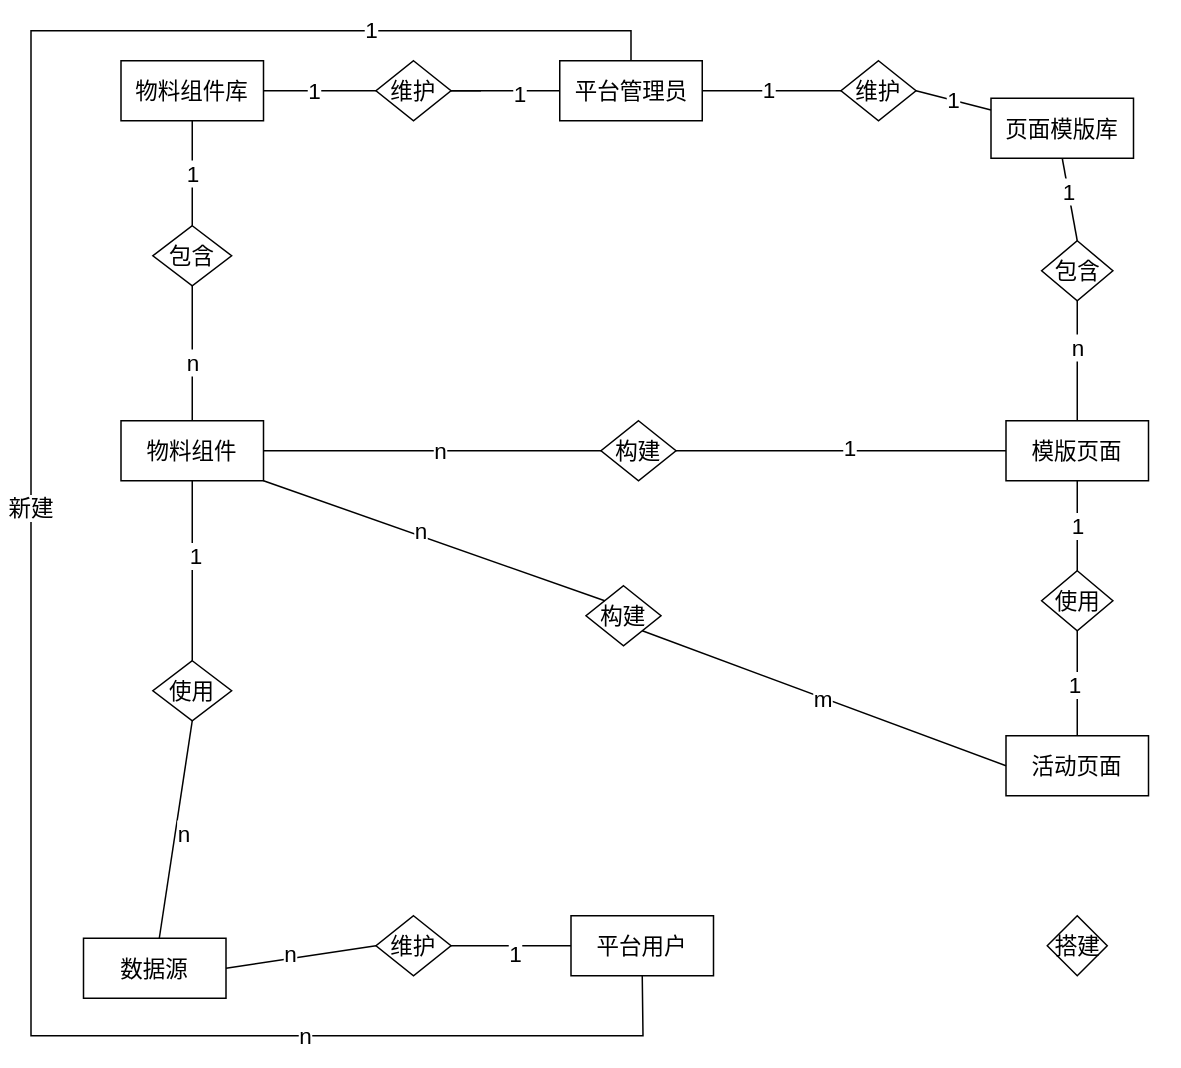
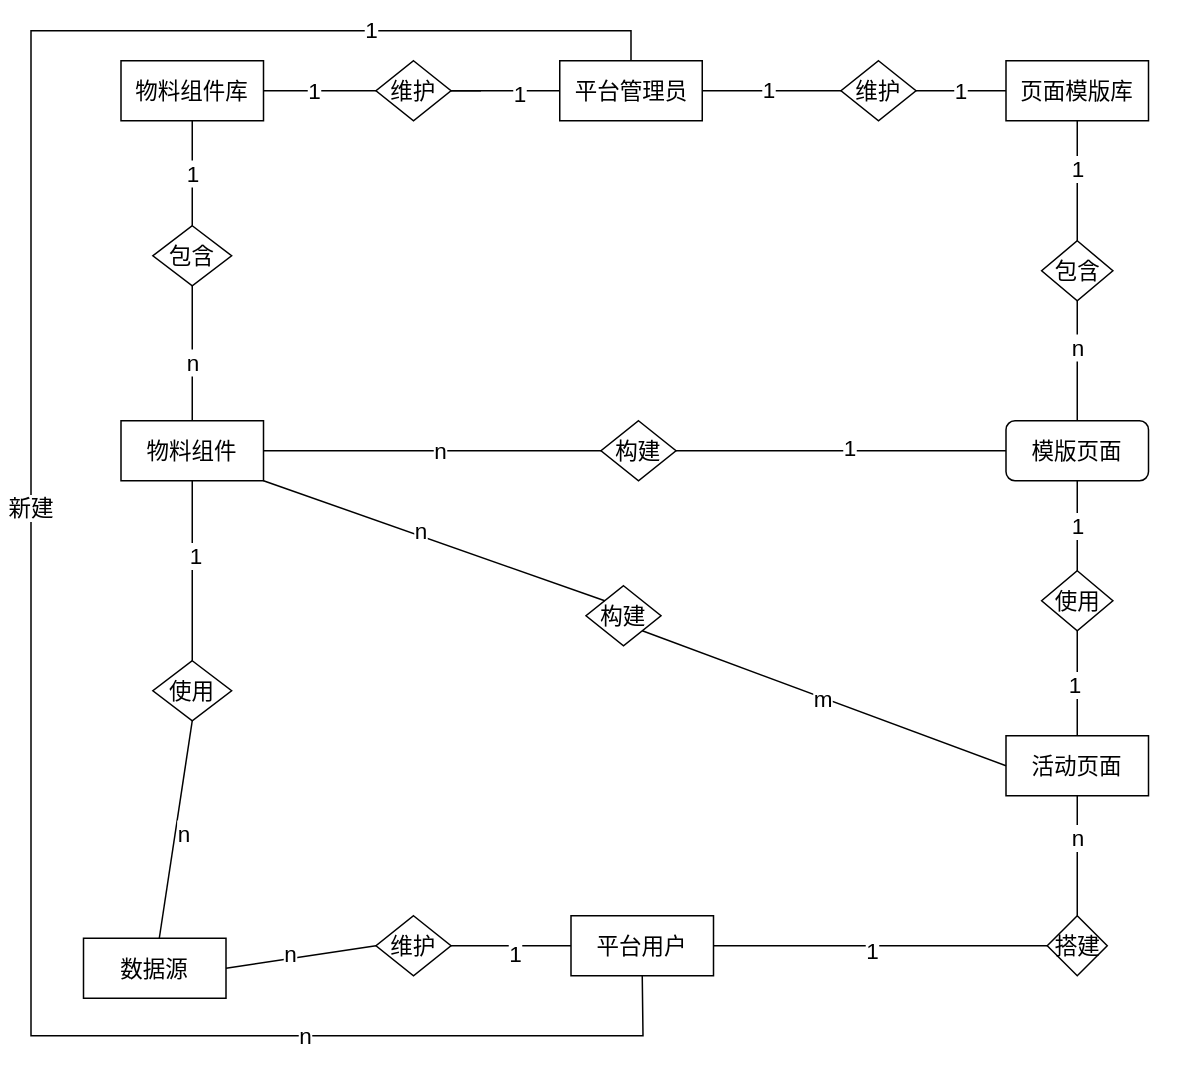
(1062, 128) -> (1077, 91)
(1077, 451) -> (1077, 451)
none -> (1077, 883)
none -> (881, 946)
